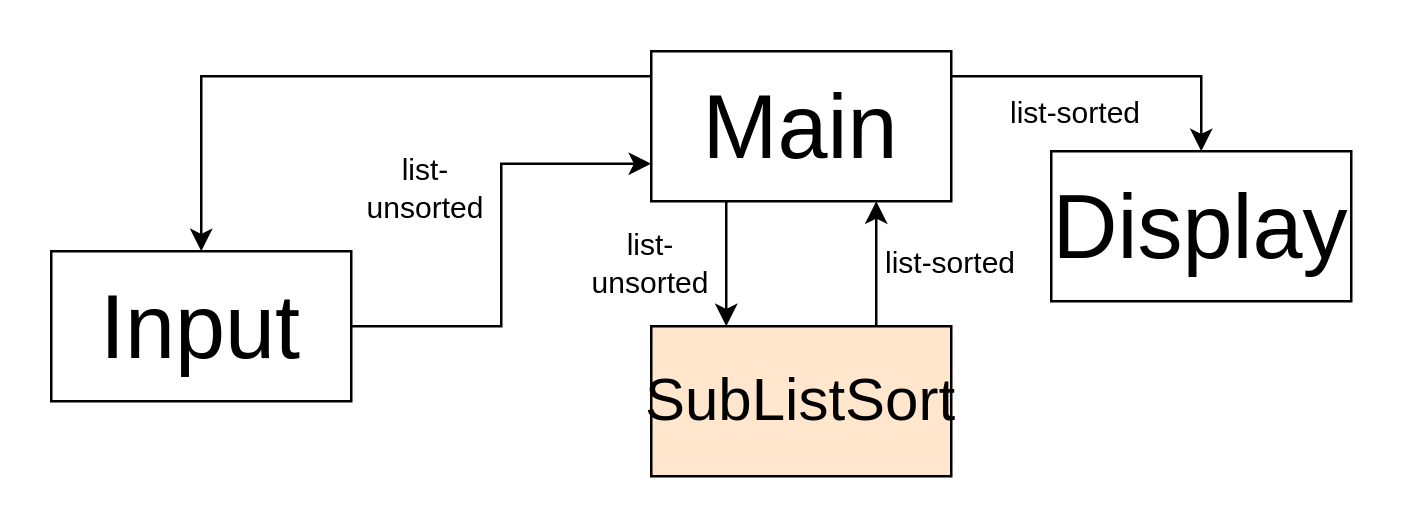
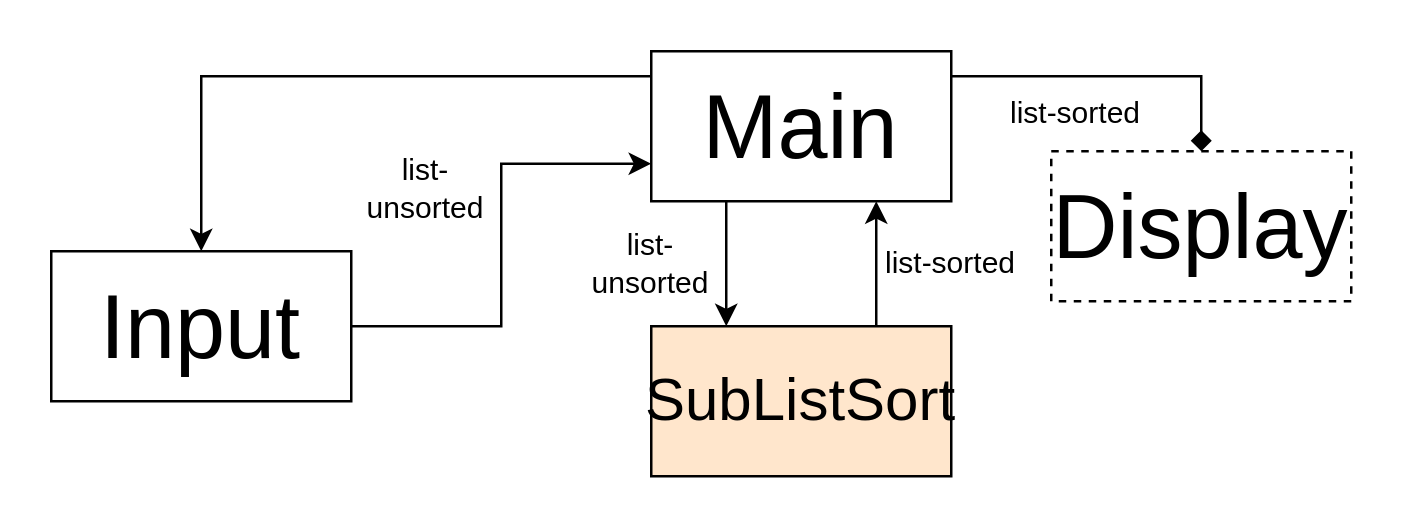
(1201, 132) -> (1201, 131)
(1201, 226) -> (1201, 226)
